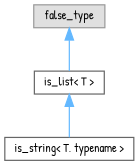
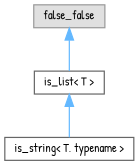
(69, 16) -> (69, 16)
